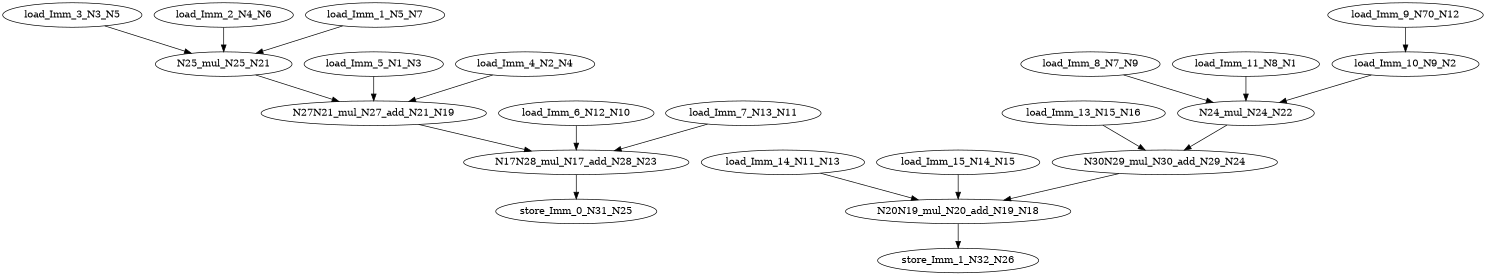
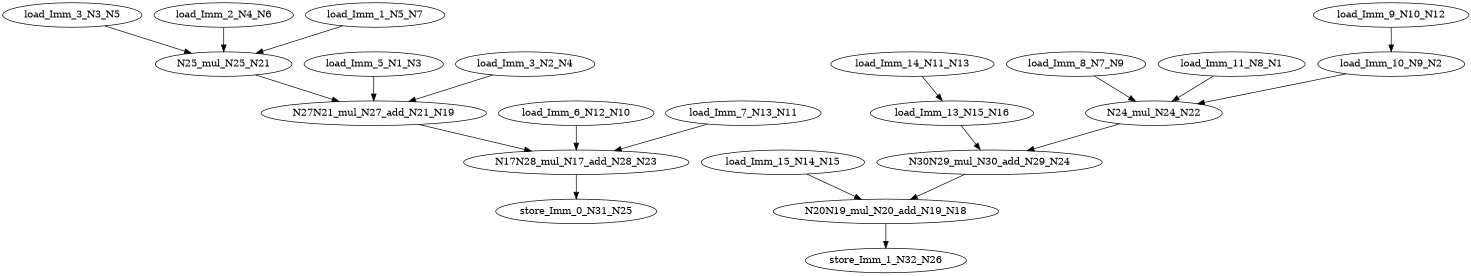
(1405, 15) -> (1391, 15)
(525, 64) -> (525, 64)
(866, 186) -> (930, 86)
